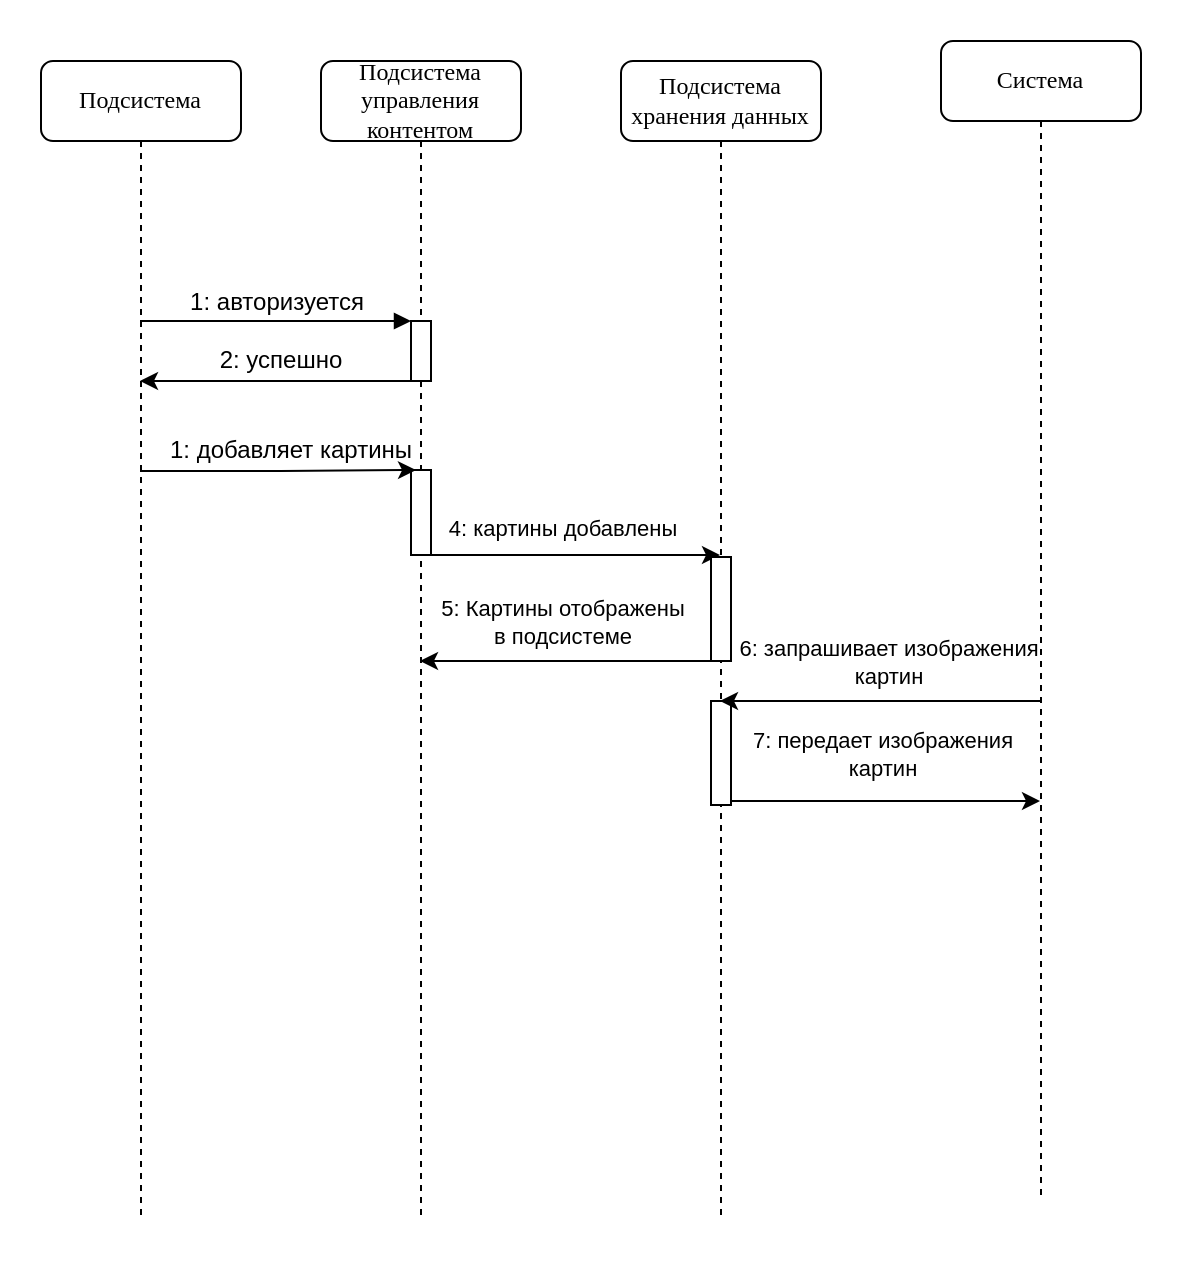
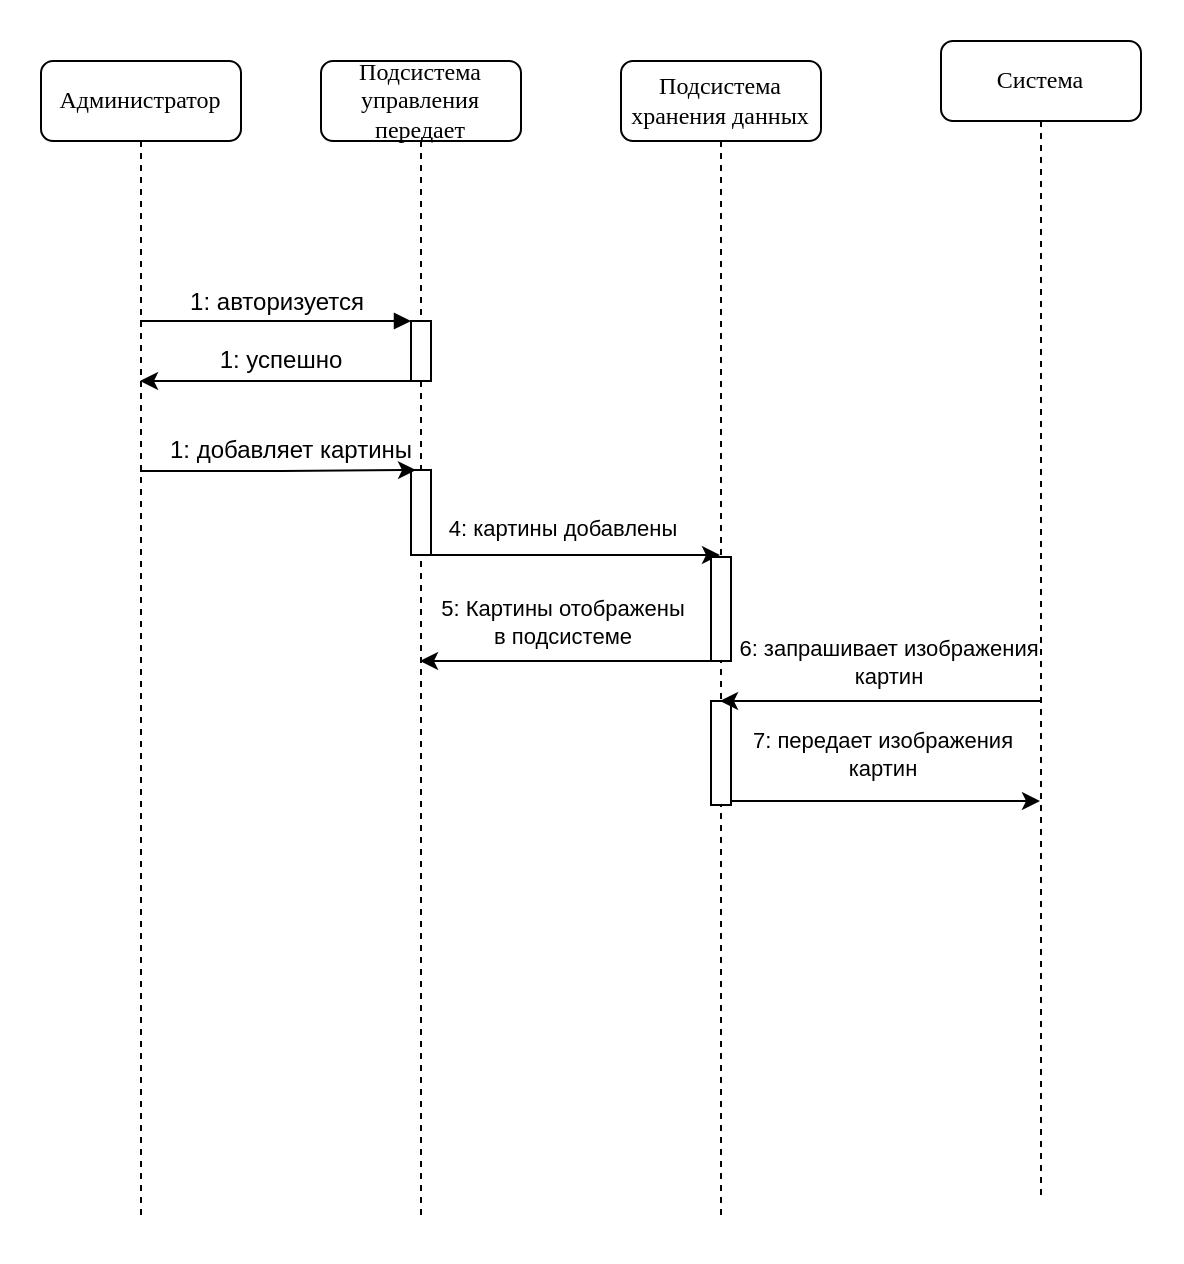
(141, 101) -> (141, 101)
(421, 101) -> (421, 101)
(282, 361) -> (282, 361)
